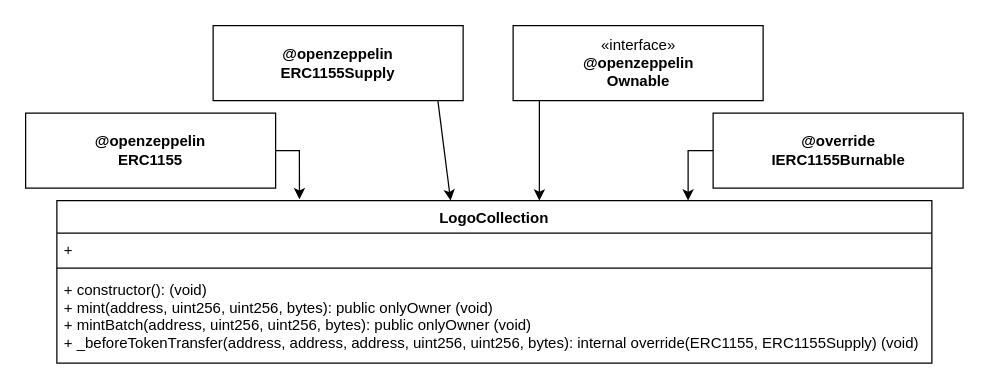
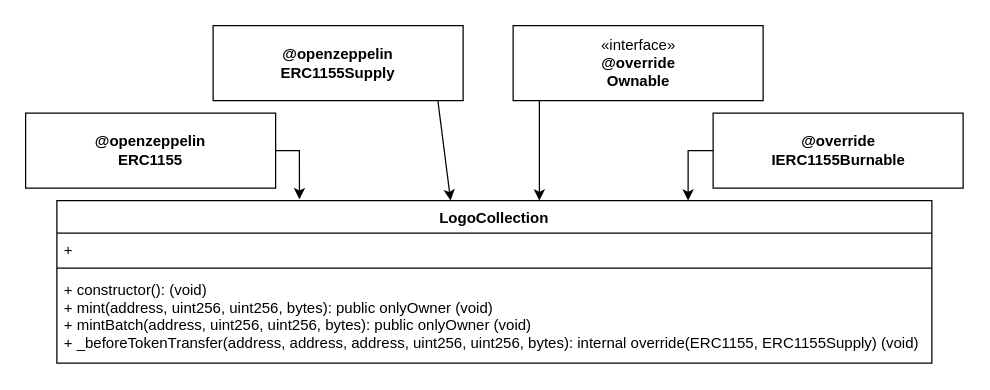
(639, 63) -> (639, 63)
